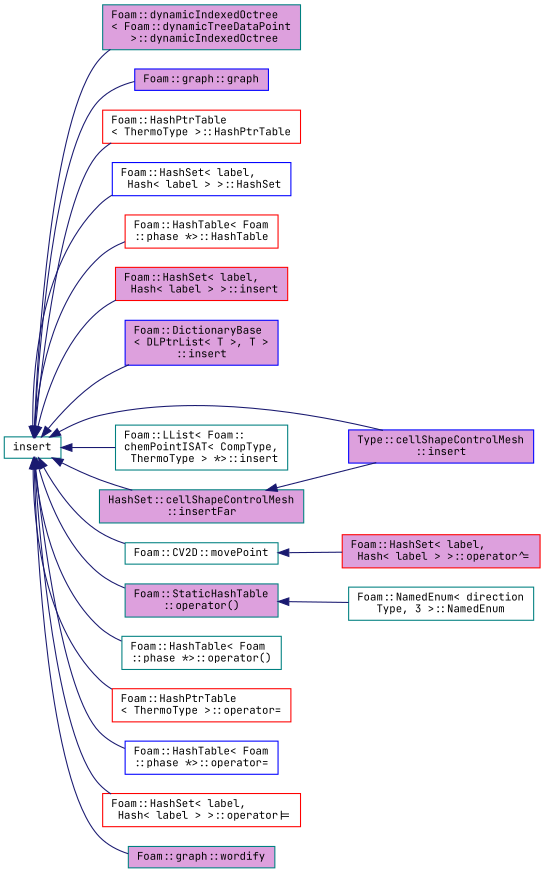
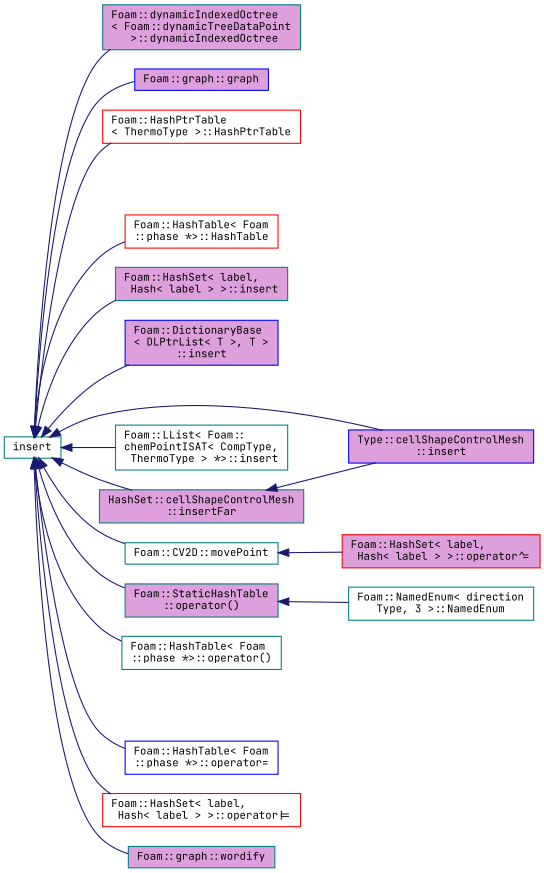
(202, 179) -> none
(202, 284) -> (202, 284)
(202, 705) -> none
